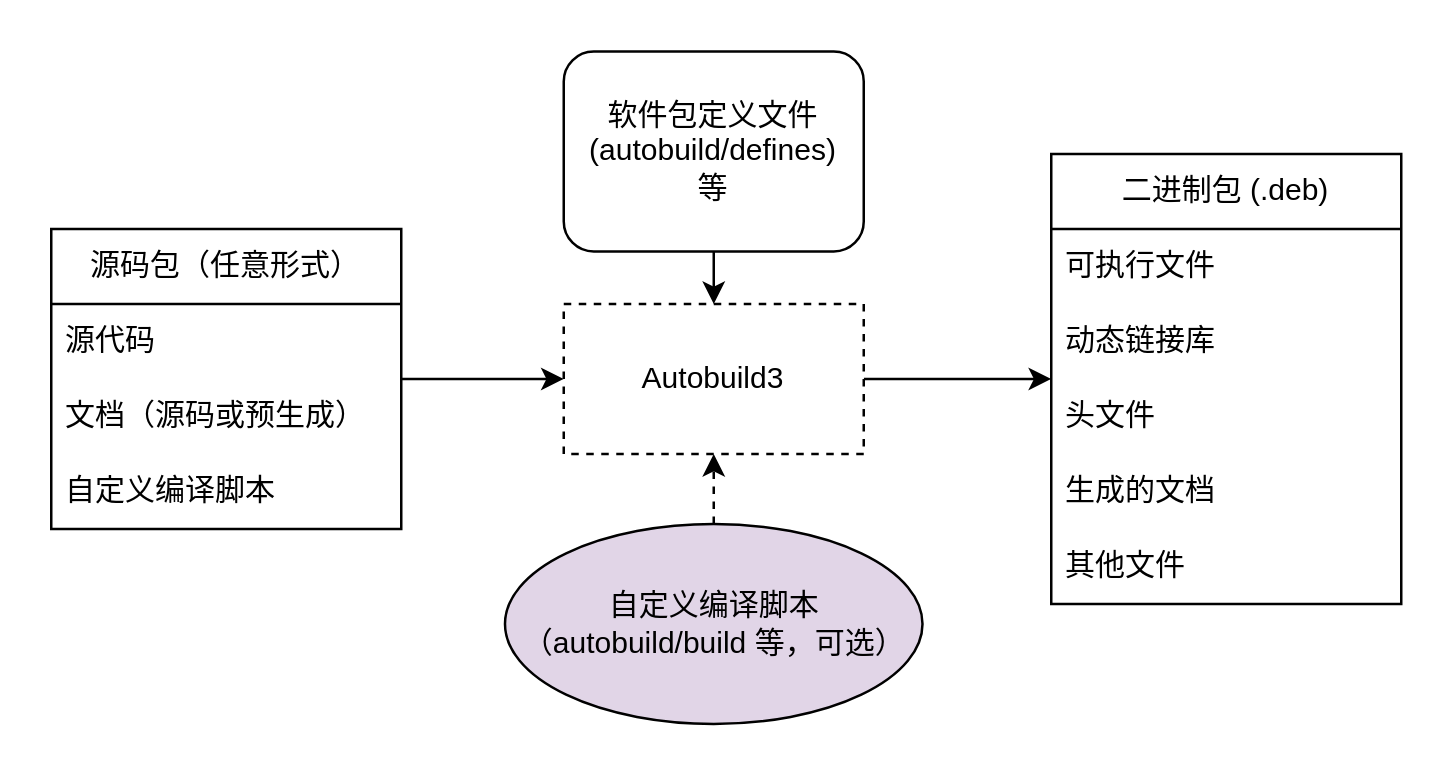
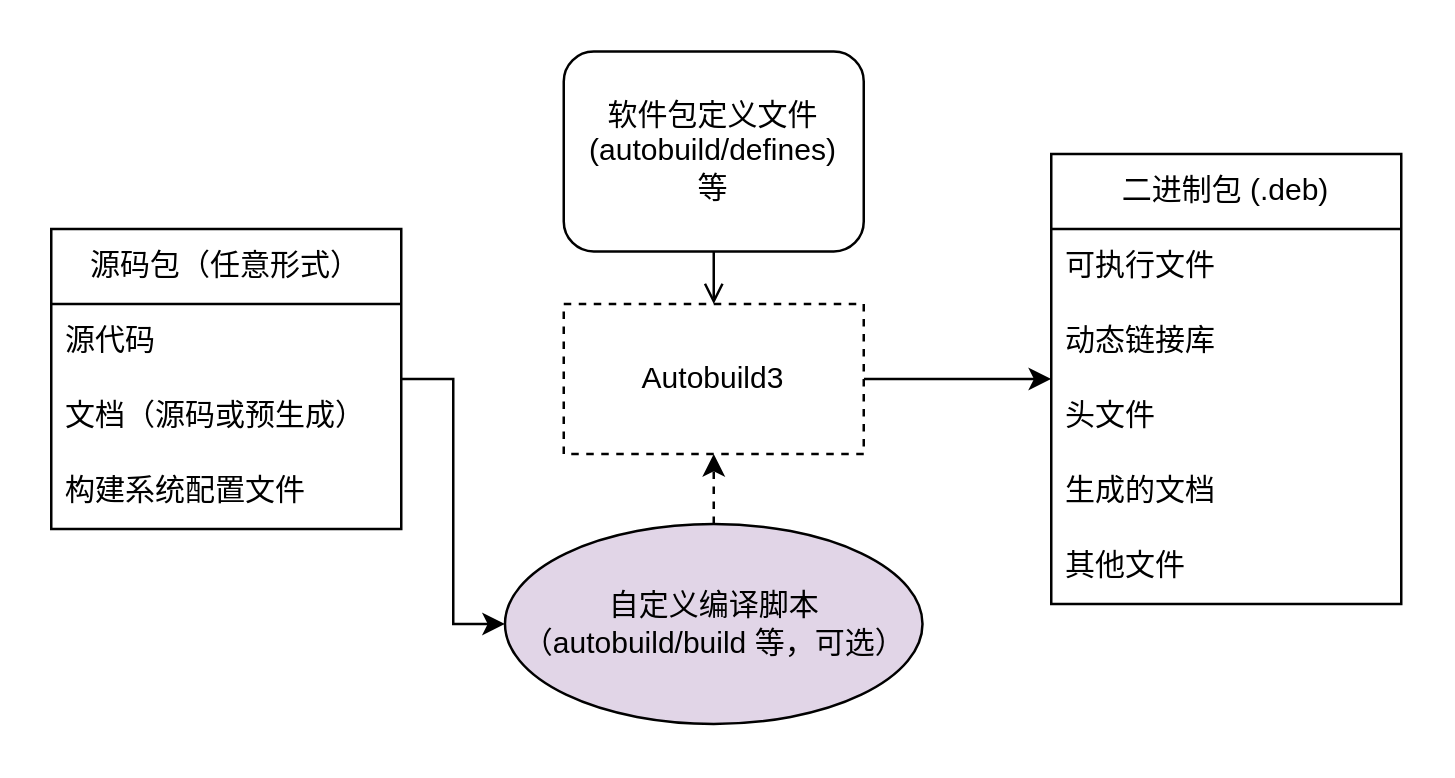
(714, 285) -> (714, 289)
(499, 379) -> (453, 517)
(171, 491) -> (186, 491)
